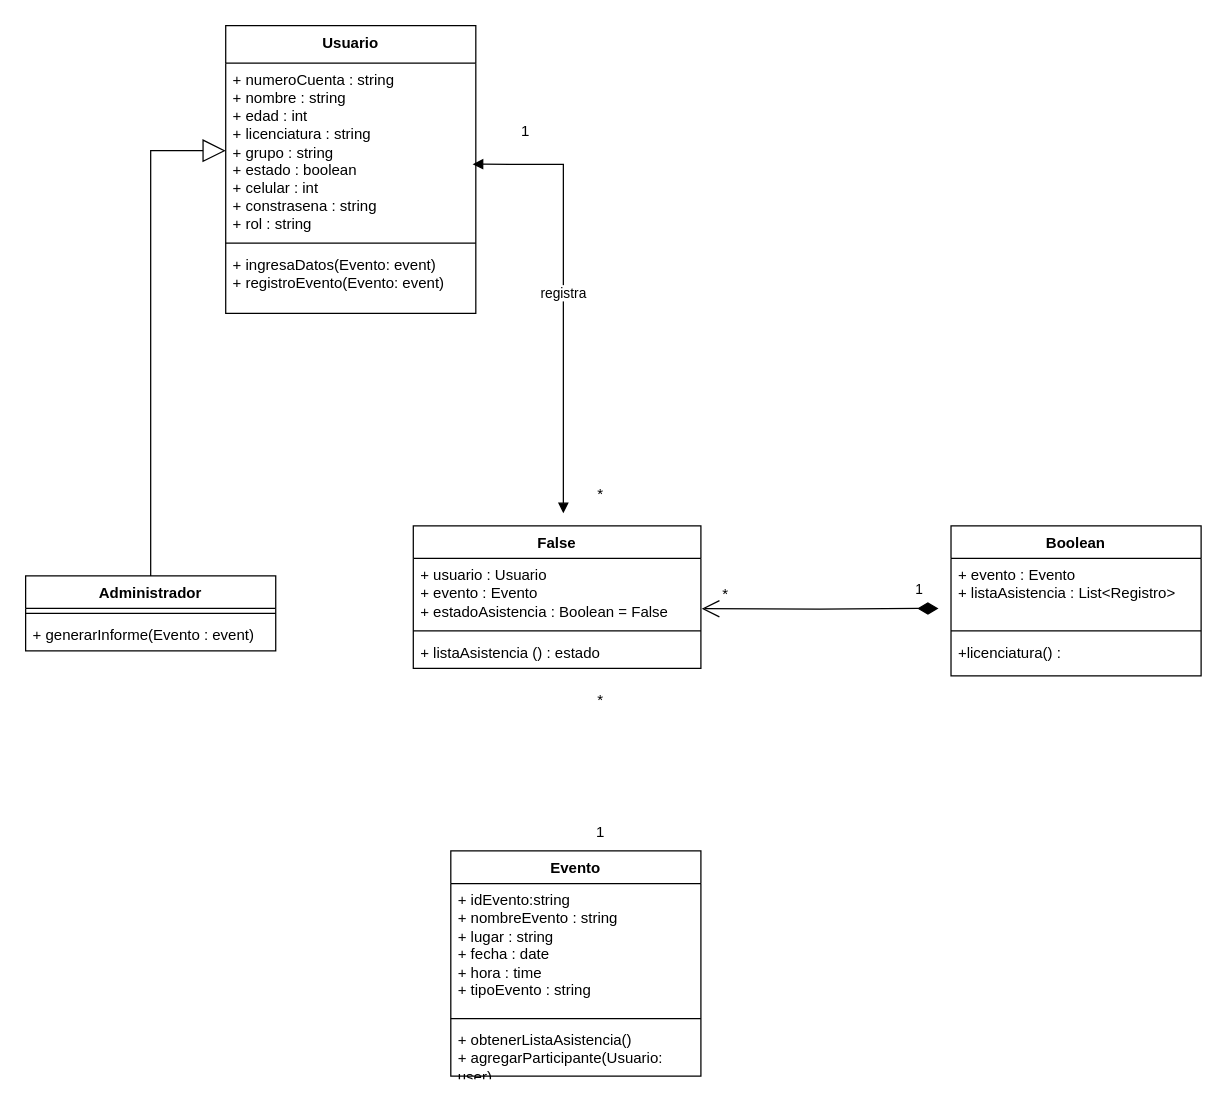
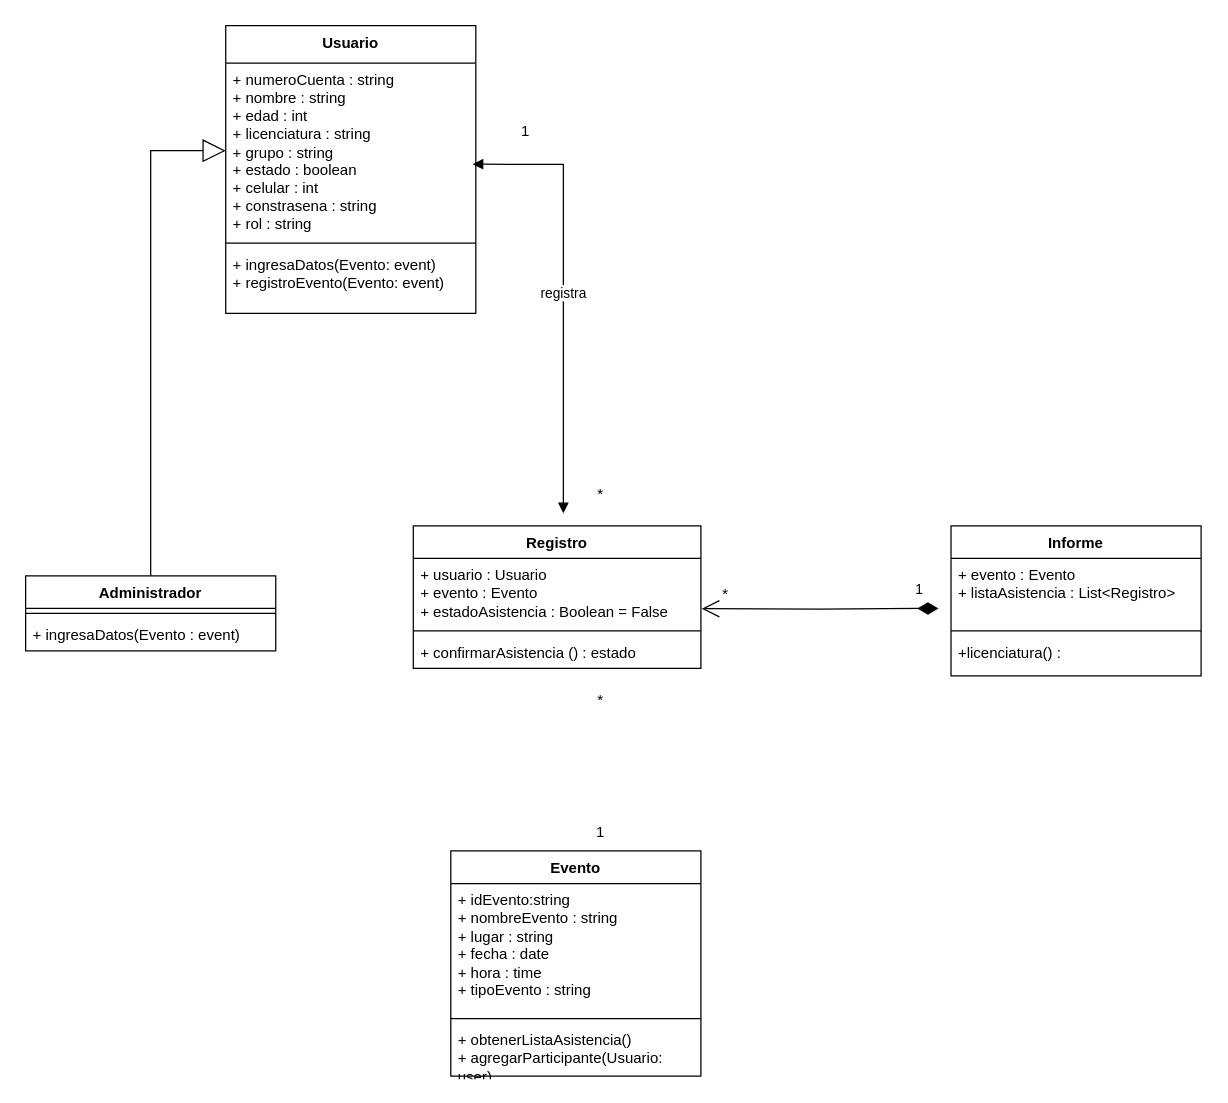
(557, 543) -> (557, 543)
(1076, 543) -> (1076, 543)
(152, 645) -> (149, 636)
(525, 653) -> (544, 653)
